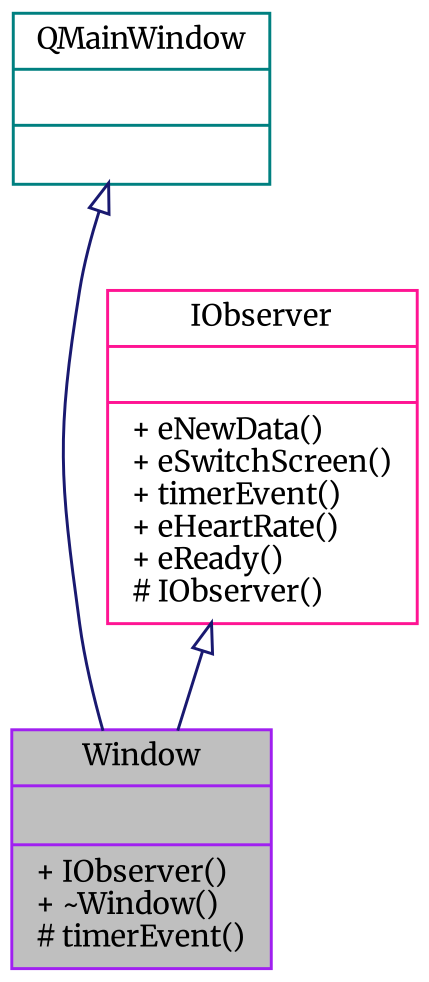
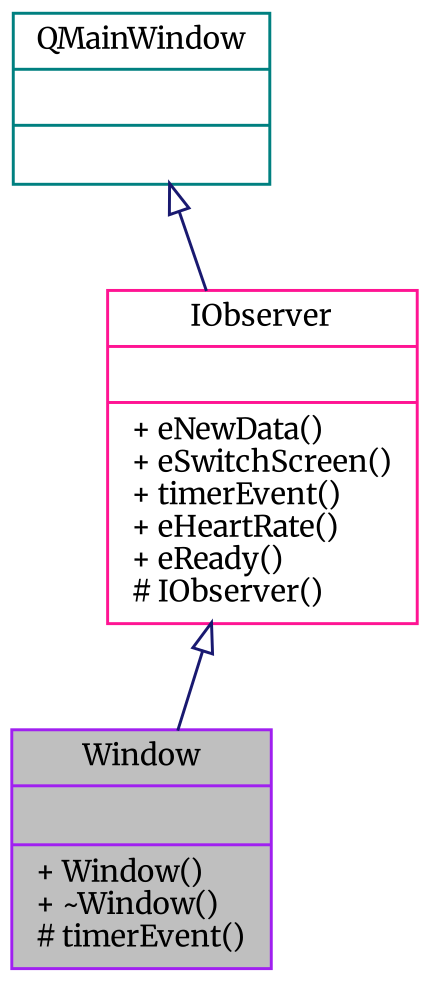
(64, 471) -> (193, 251)
(133, 873) -> (121, 873)
